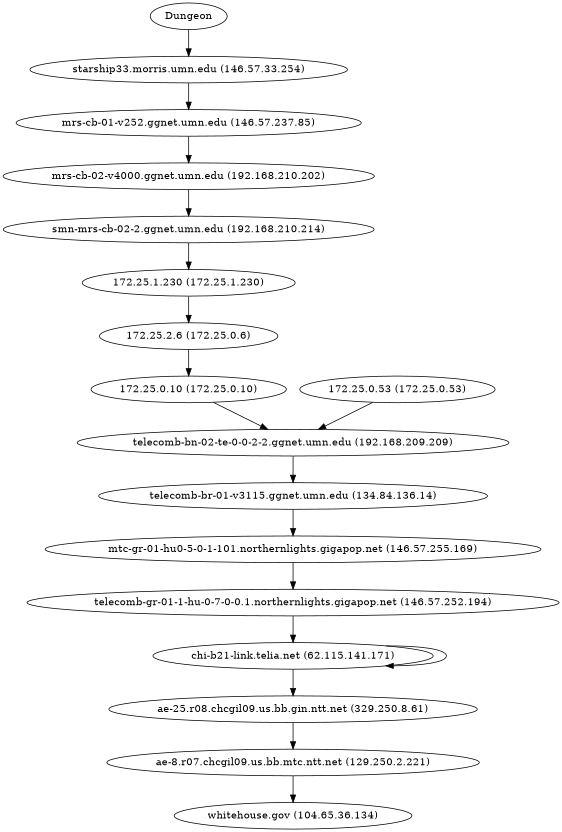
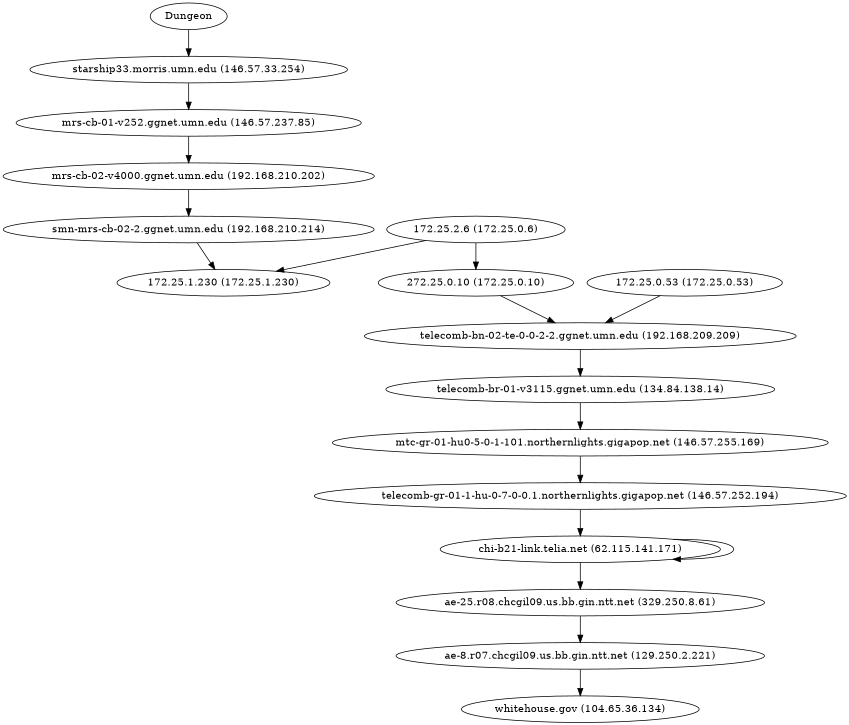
(189, 306) -> (355, 255)
(189, 389) -> (476, 283)
(293, 496) -> (580, 389)
(293, 762) -> (580, 656)
